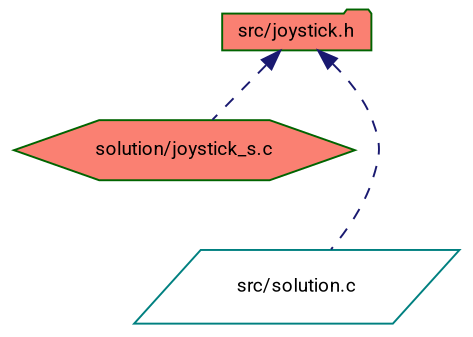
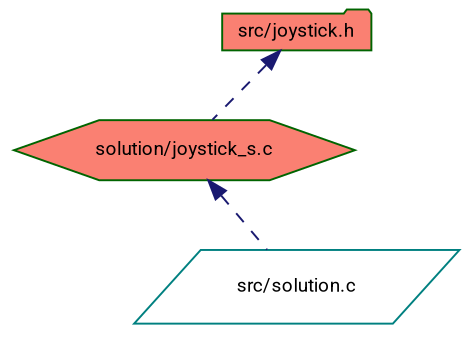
(378, 156) -> (244, 223)
